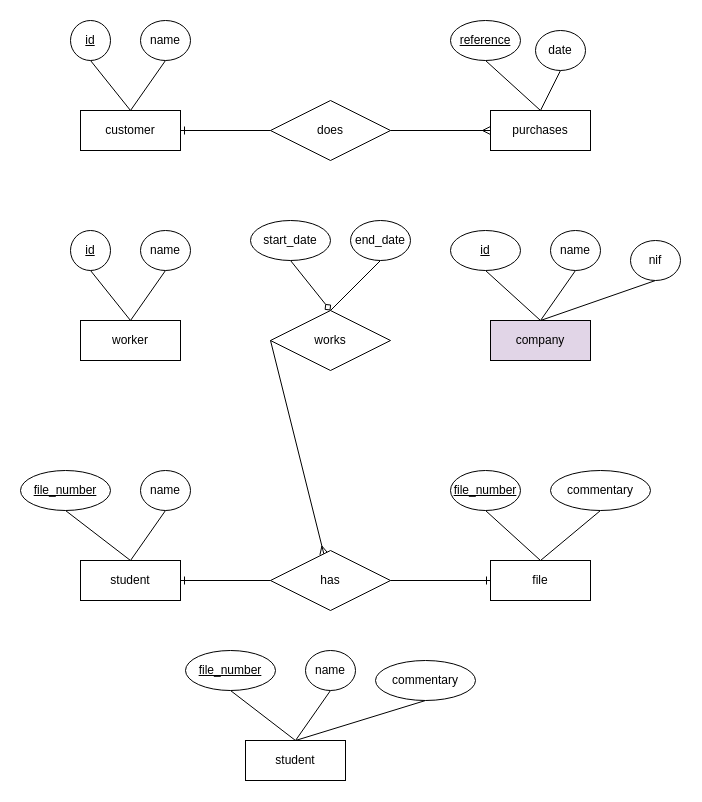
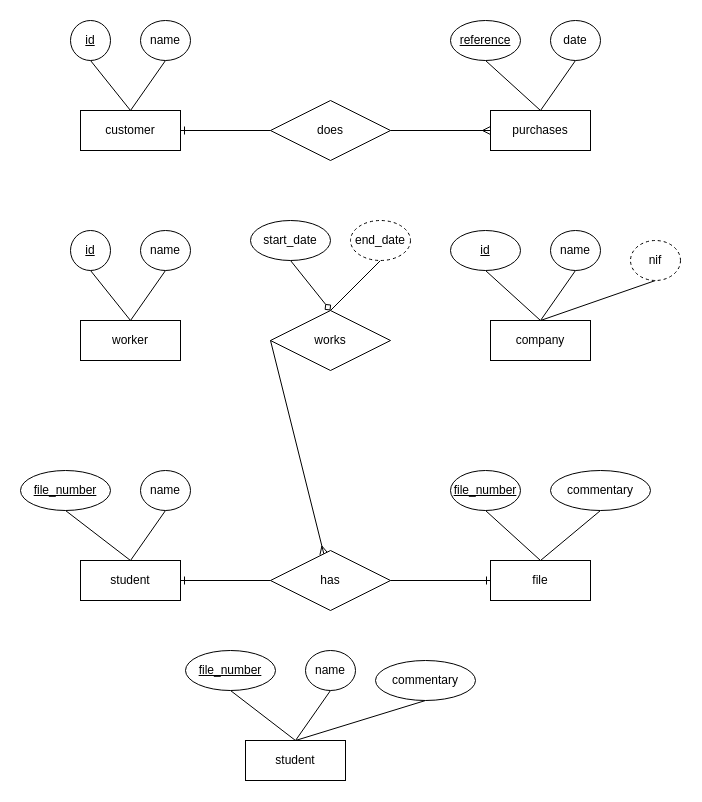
(561, 51) -> (576, 41)
(381, 241) -> (381, 241)
(656, 261) -> (656, 261)
(541, 341) -> (541, 341)
